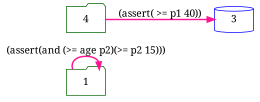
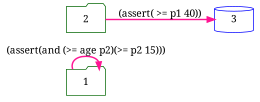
(86, 20) -> (86, 20)
